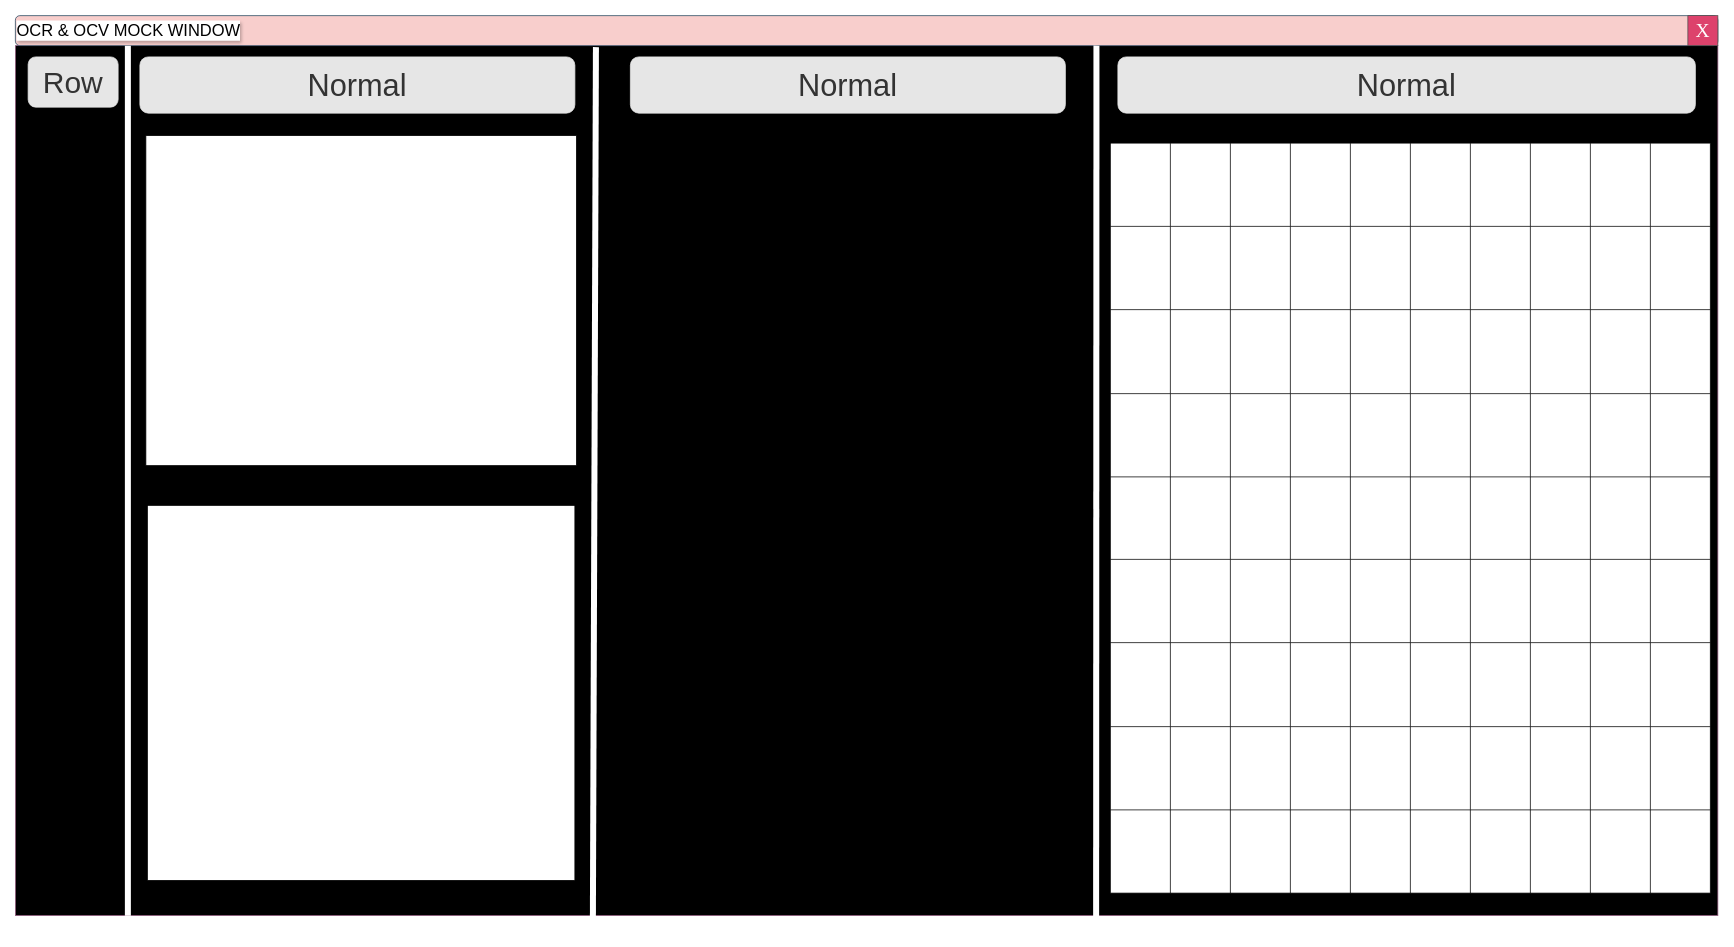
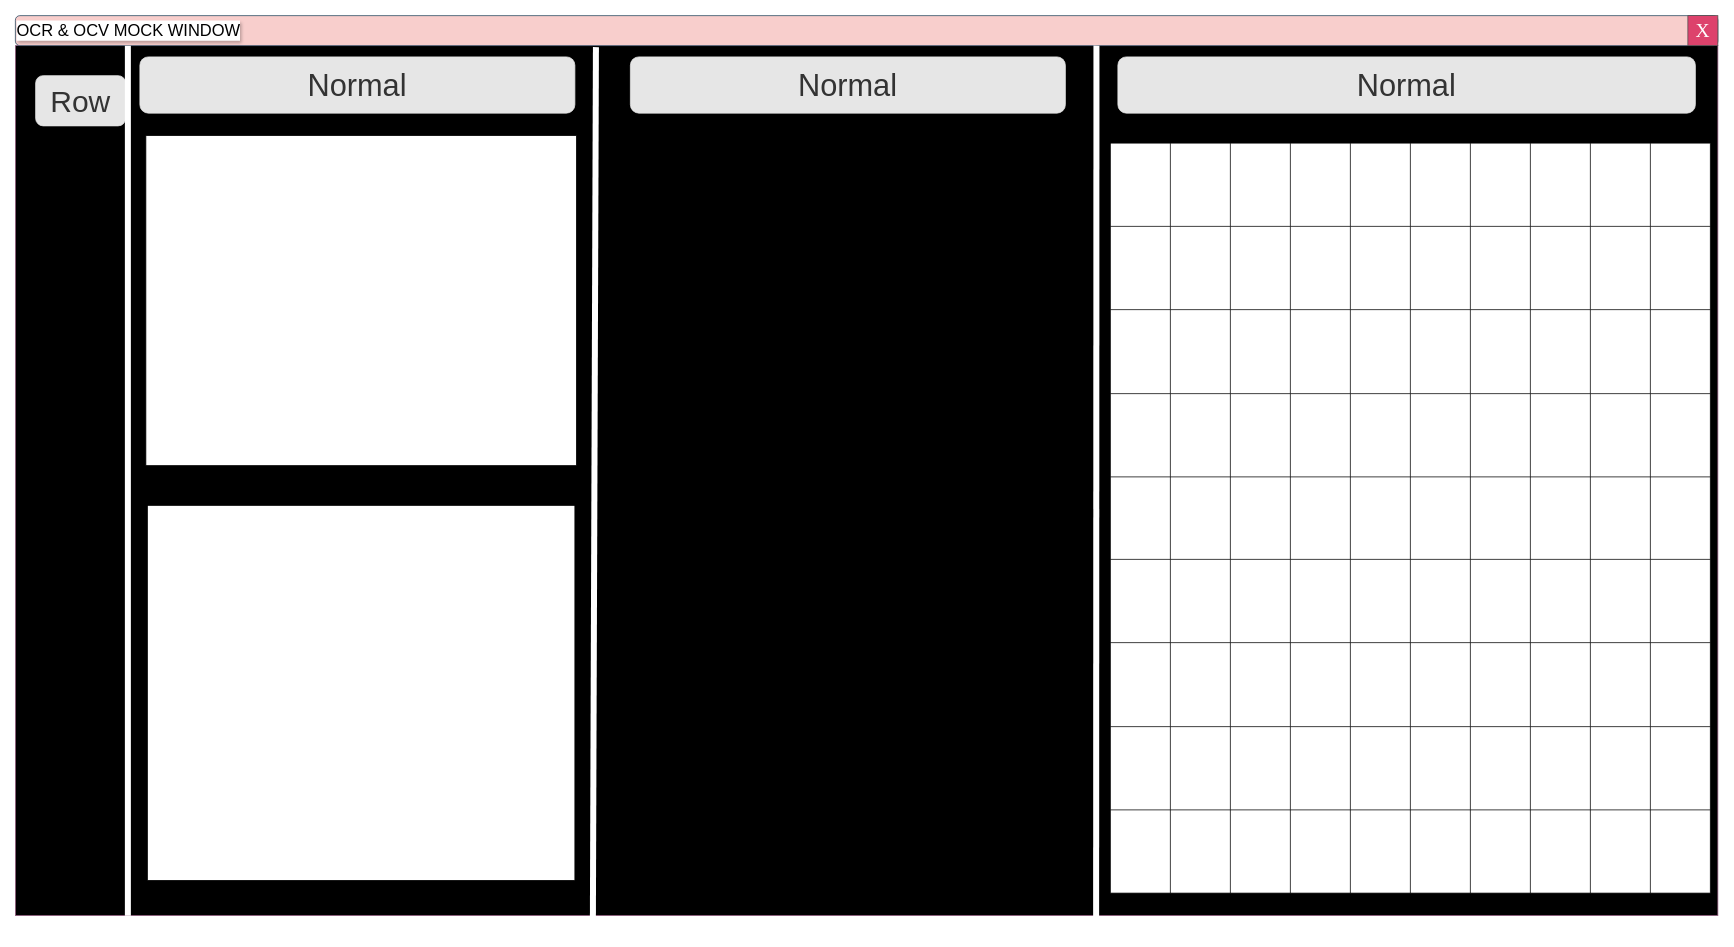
(73, 82) -> (81, 101)
